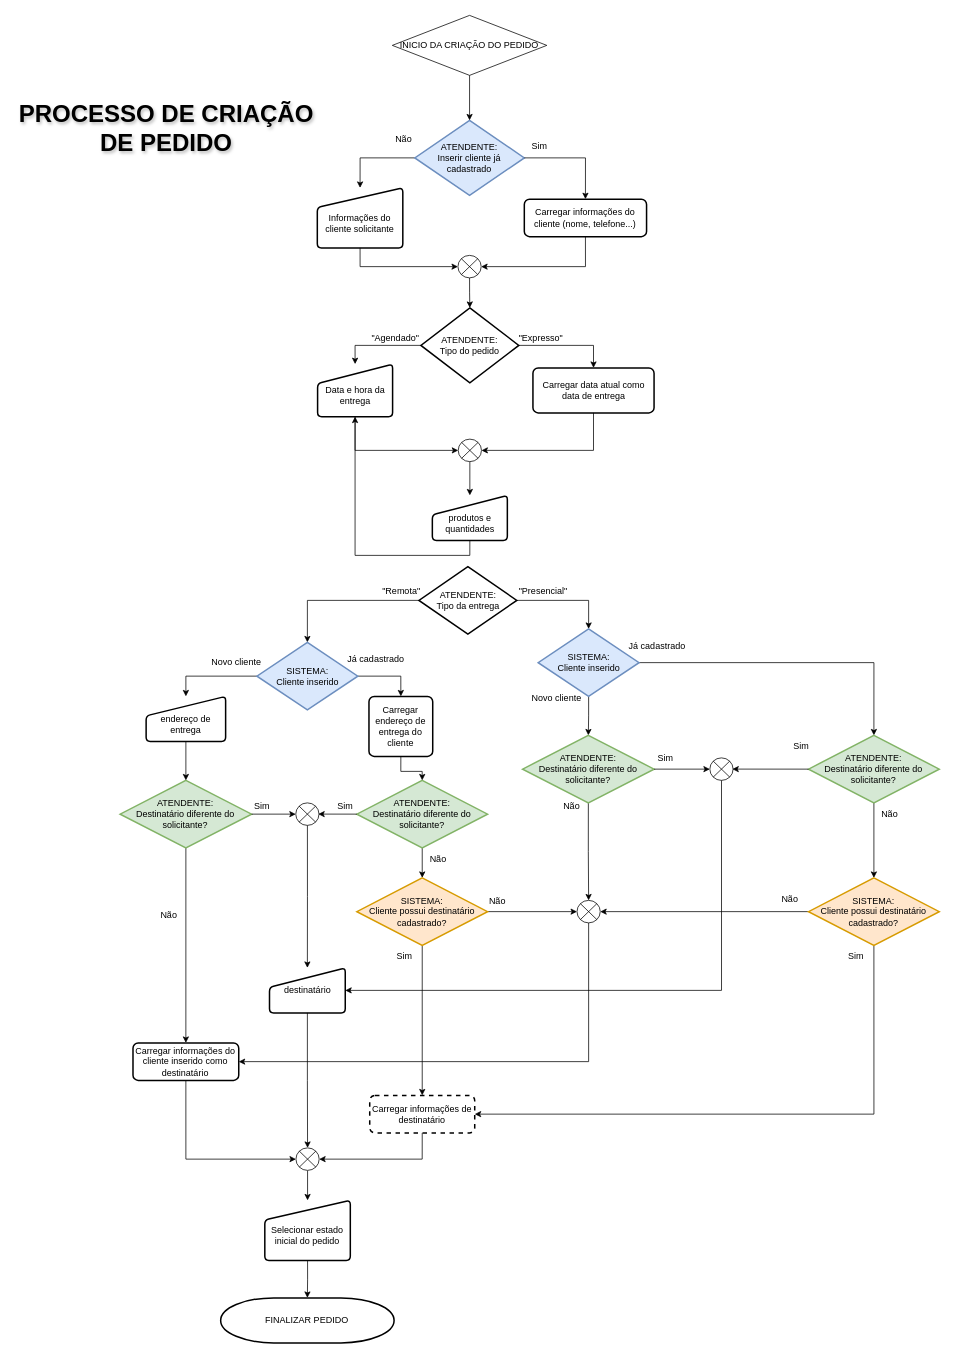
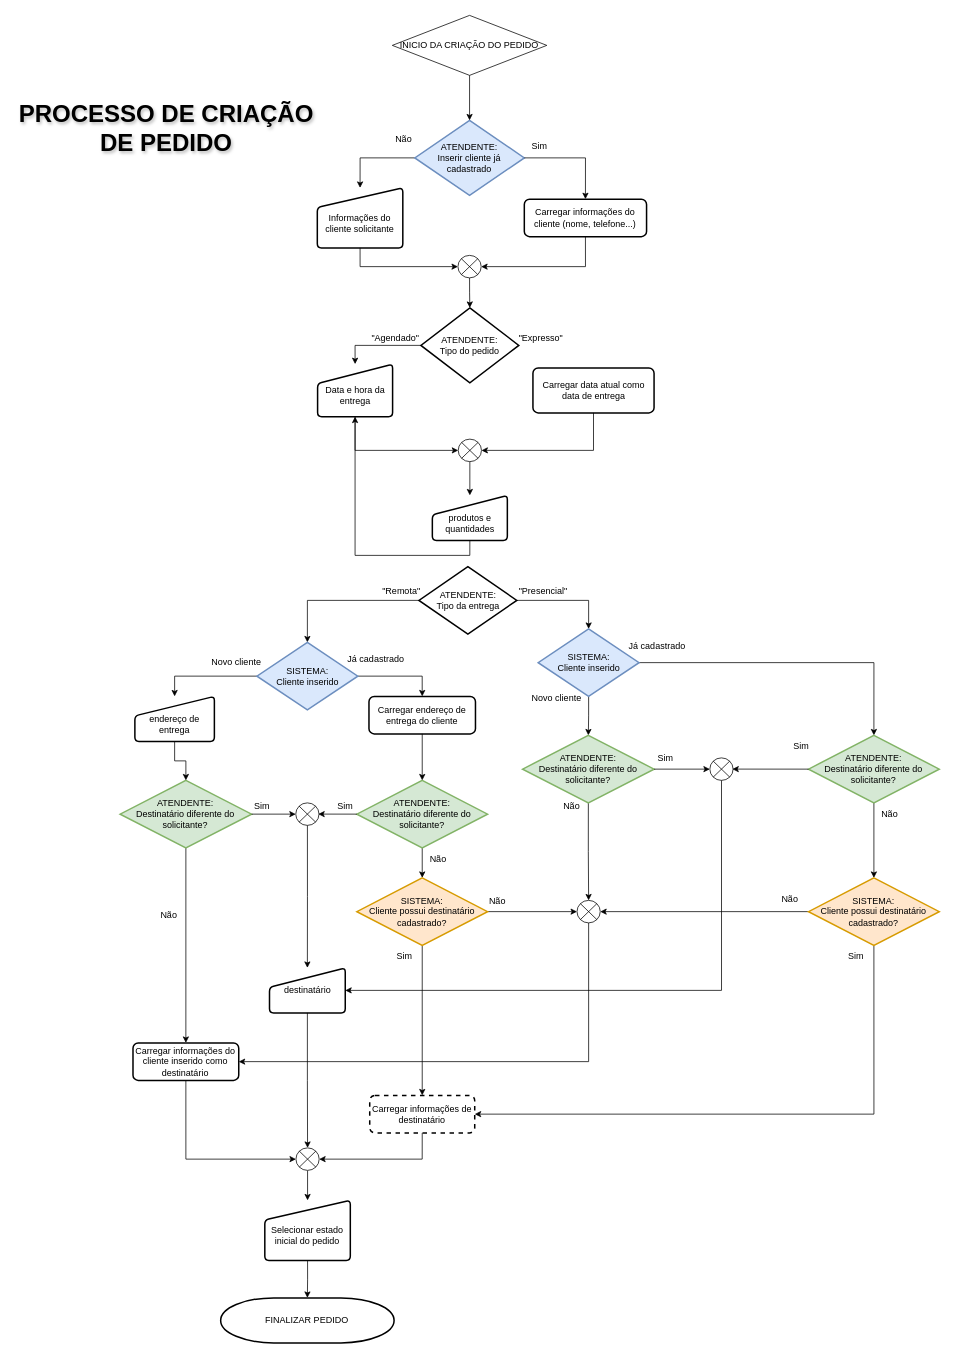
(564, 345) -> none
(186, 719) -> (174, 719)
(401, 726) -> (422, 715)
